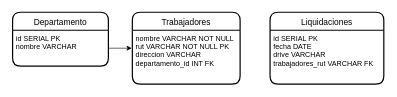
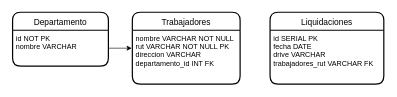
(37, 38) -> (31, 38)
